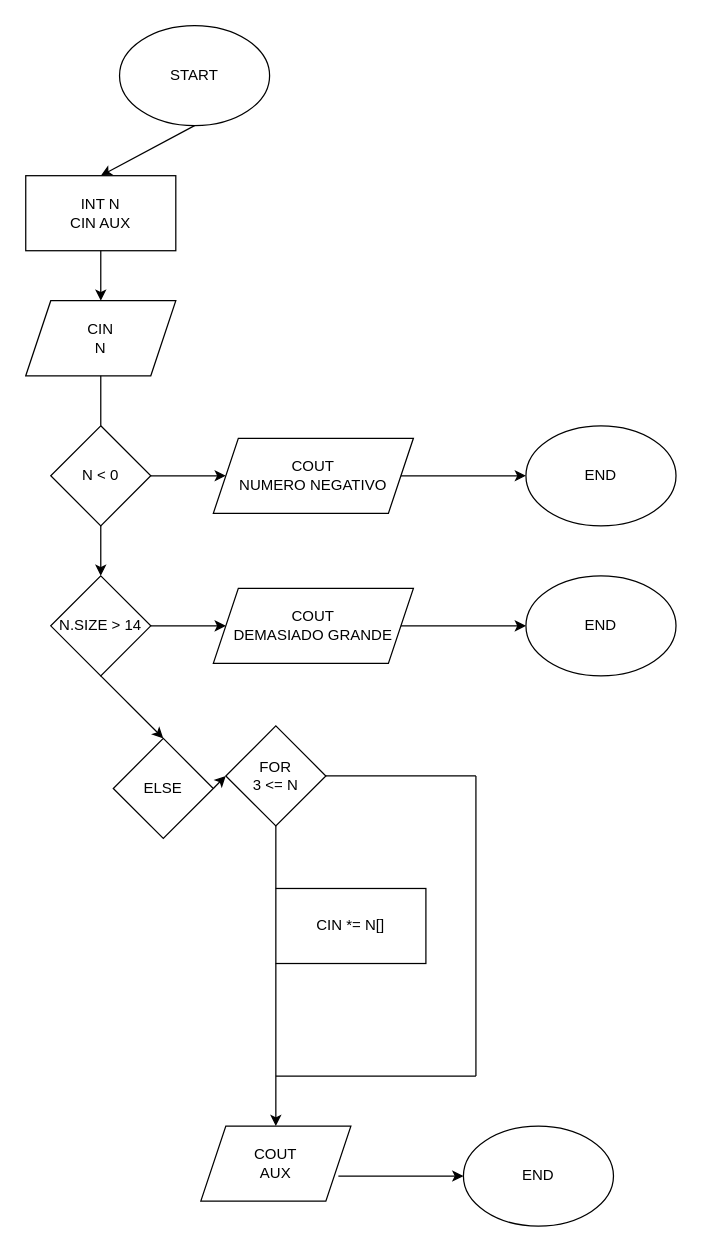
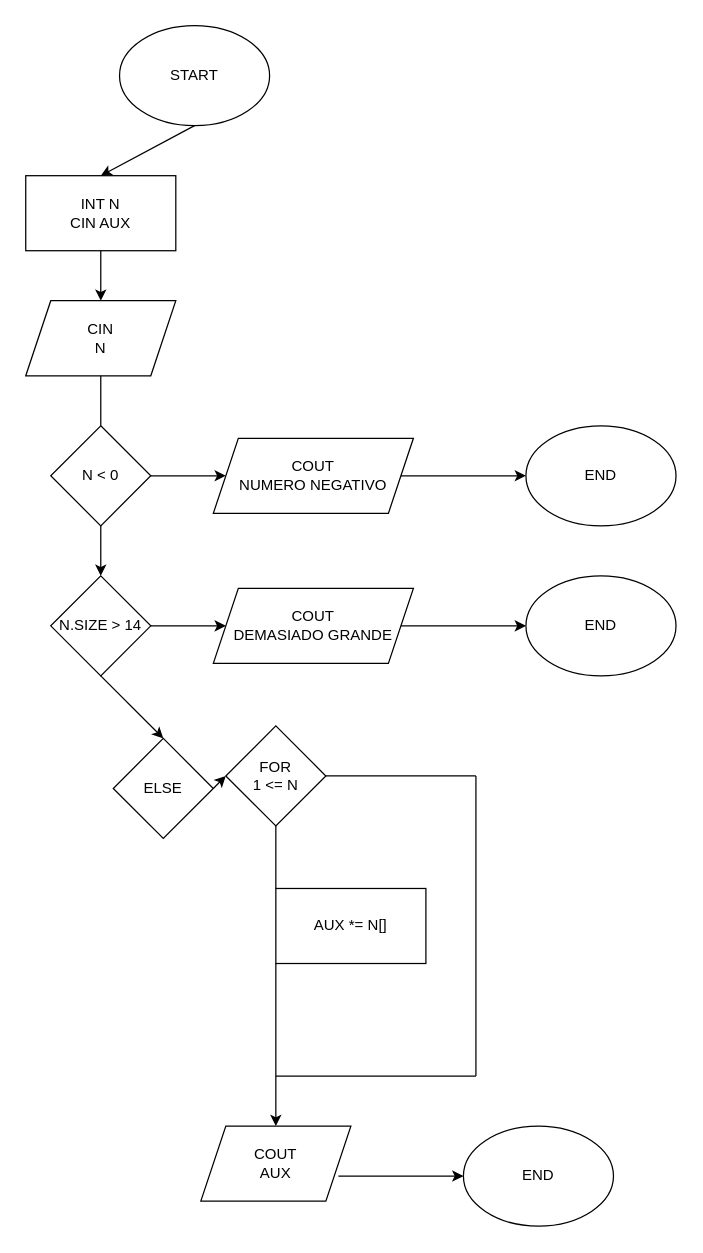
(276, 776) -> (276, 776)
(351, 926) -> (351, 926)
